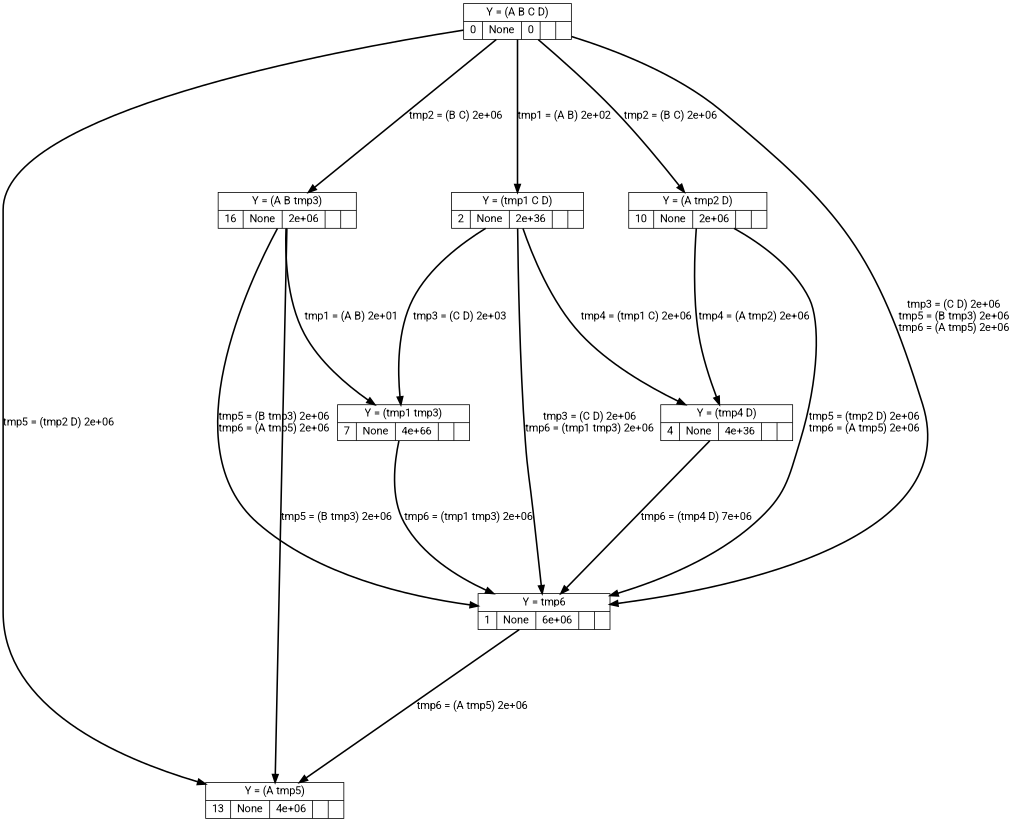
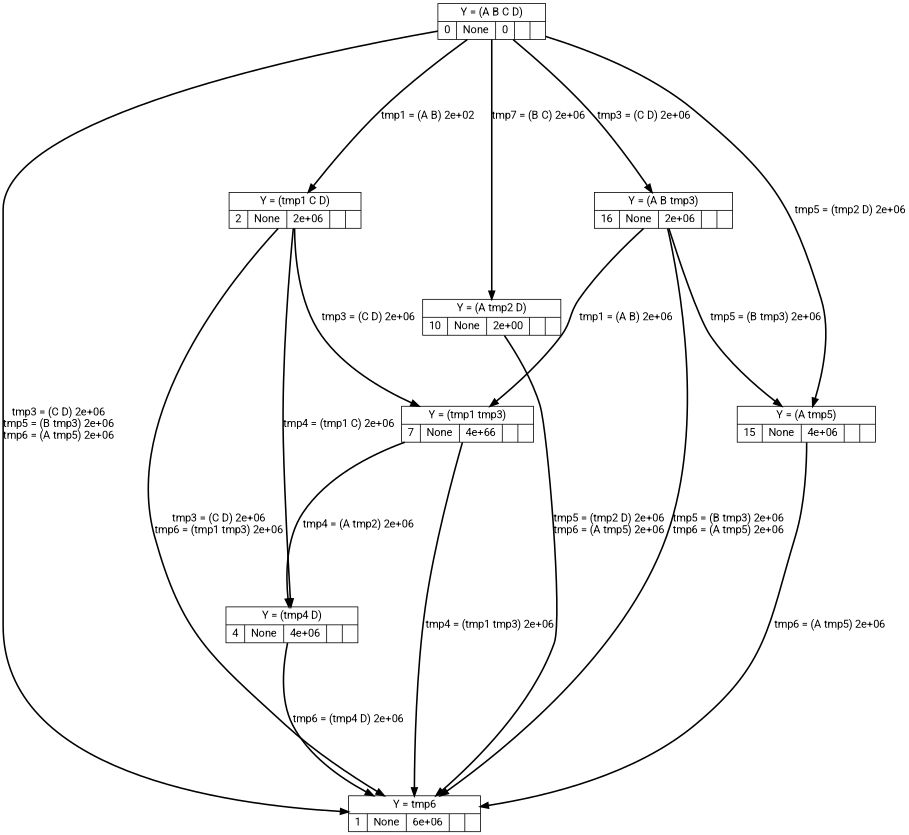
(456, 116) -> (644, 116)
(670, 116) -> (539, 116)
(531, 219) -> (308, 219)
(714, 219) -> (508, 326)
(696, 314) -> (314, 498)
(351, 317) -> (626, 317)
(460, 317) -> (368, 317)
(740, 431) -> (305, 633)
(469, 517) -> (490, 625)
(696, 517) -> (348, 719)
(413, 704) -> (727, 694)
(218, 809) -> (750, 433)
